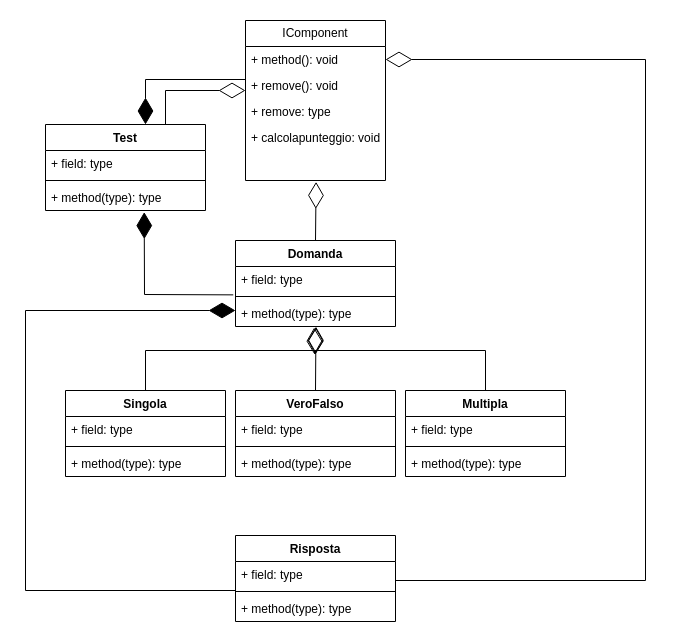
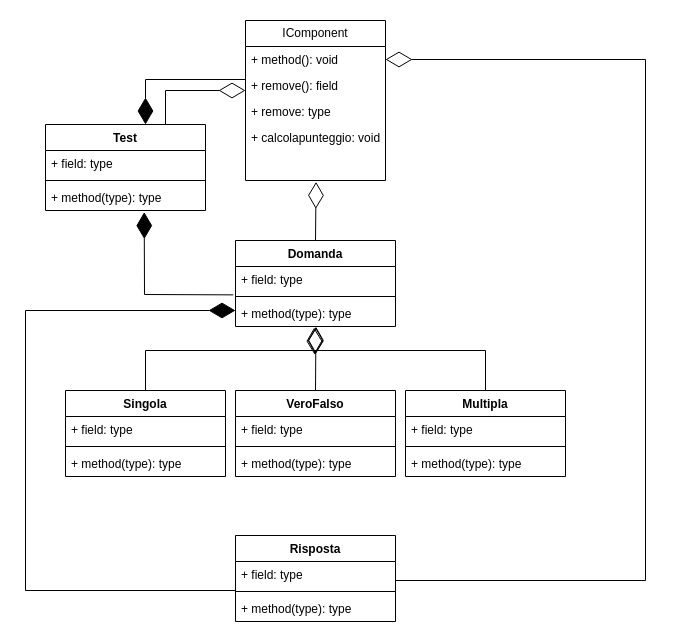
(299, 87) -> (301, 87)
